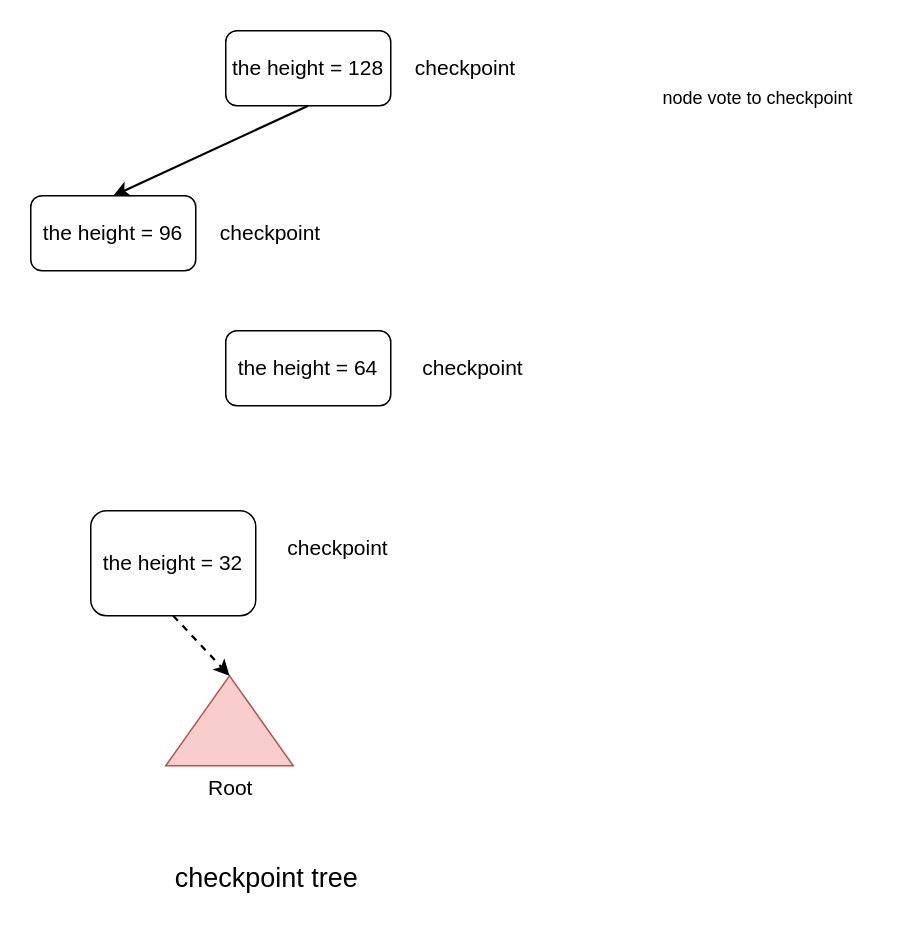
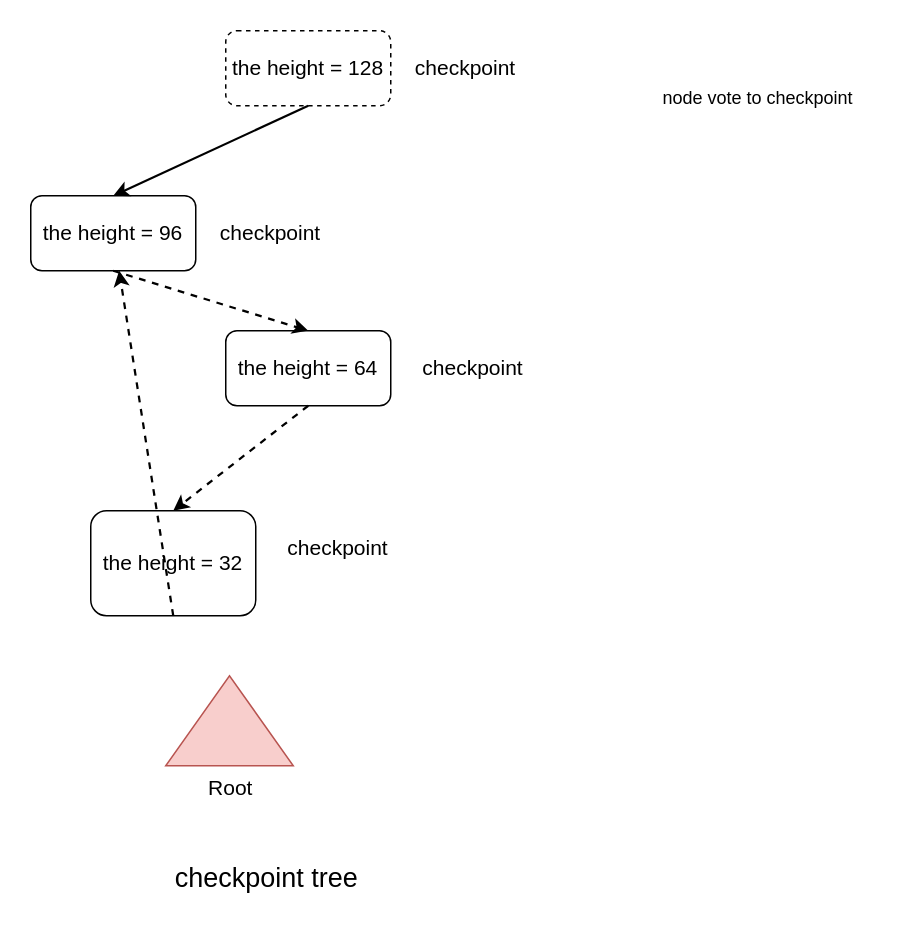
(308, 68) -> (308, 68)
none -> (205, 299)
none -> (245, 455)
(197, 641) -> (147, 449)
